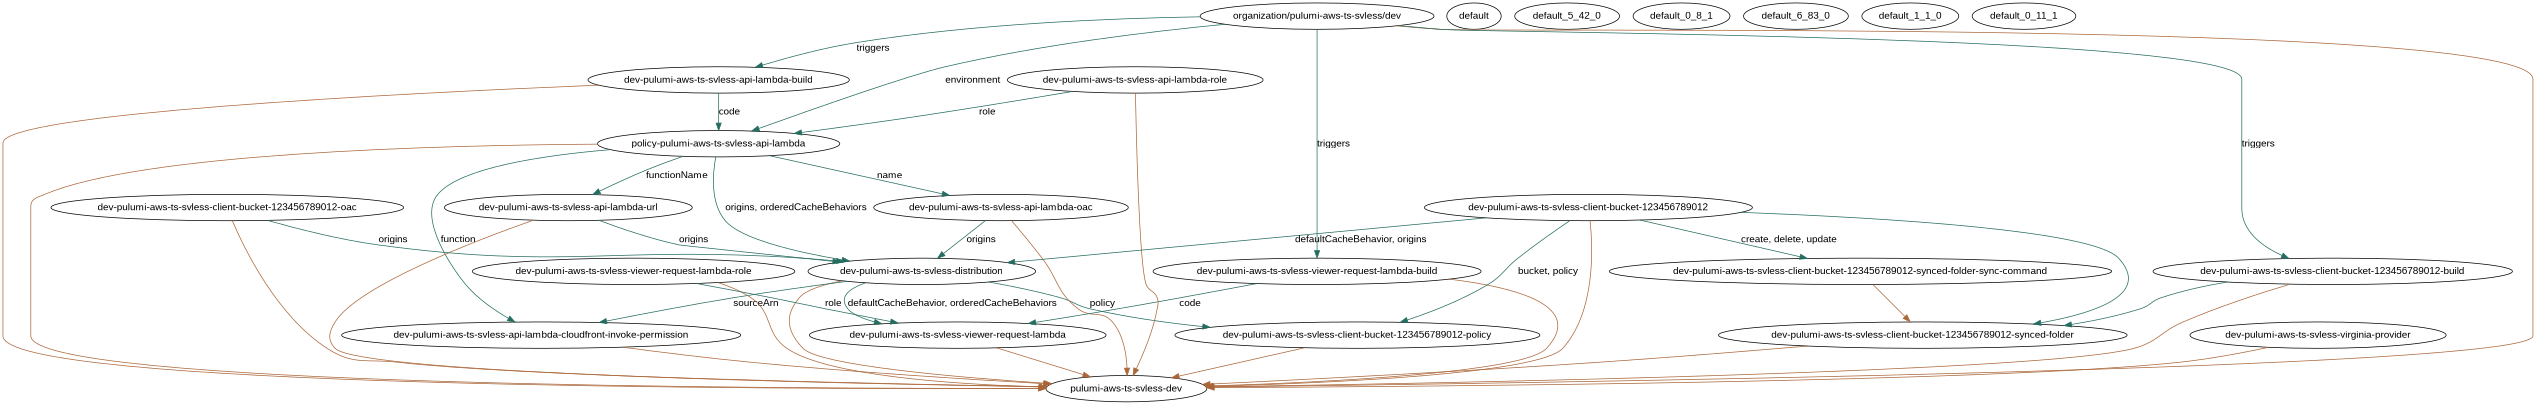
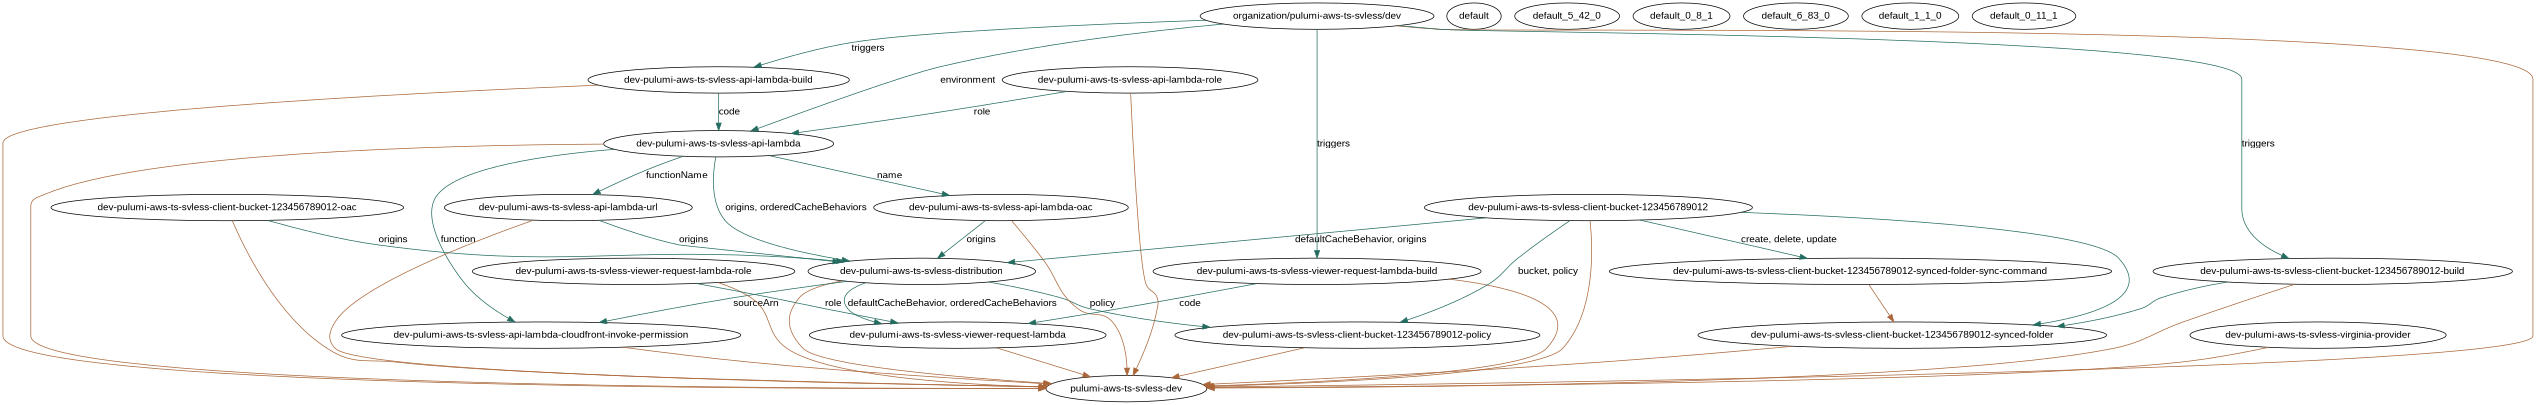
(719, 144) -> (719, 144)
